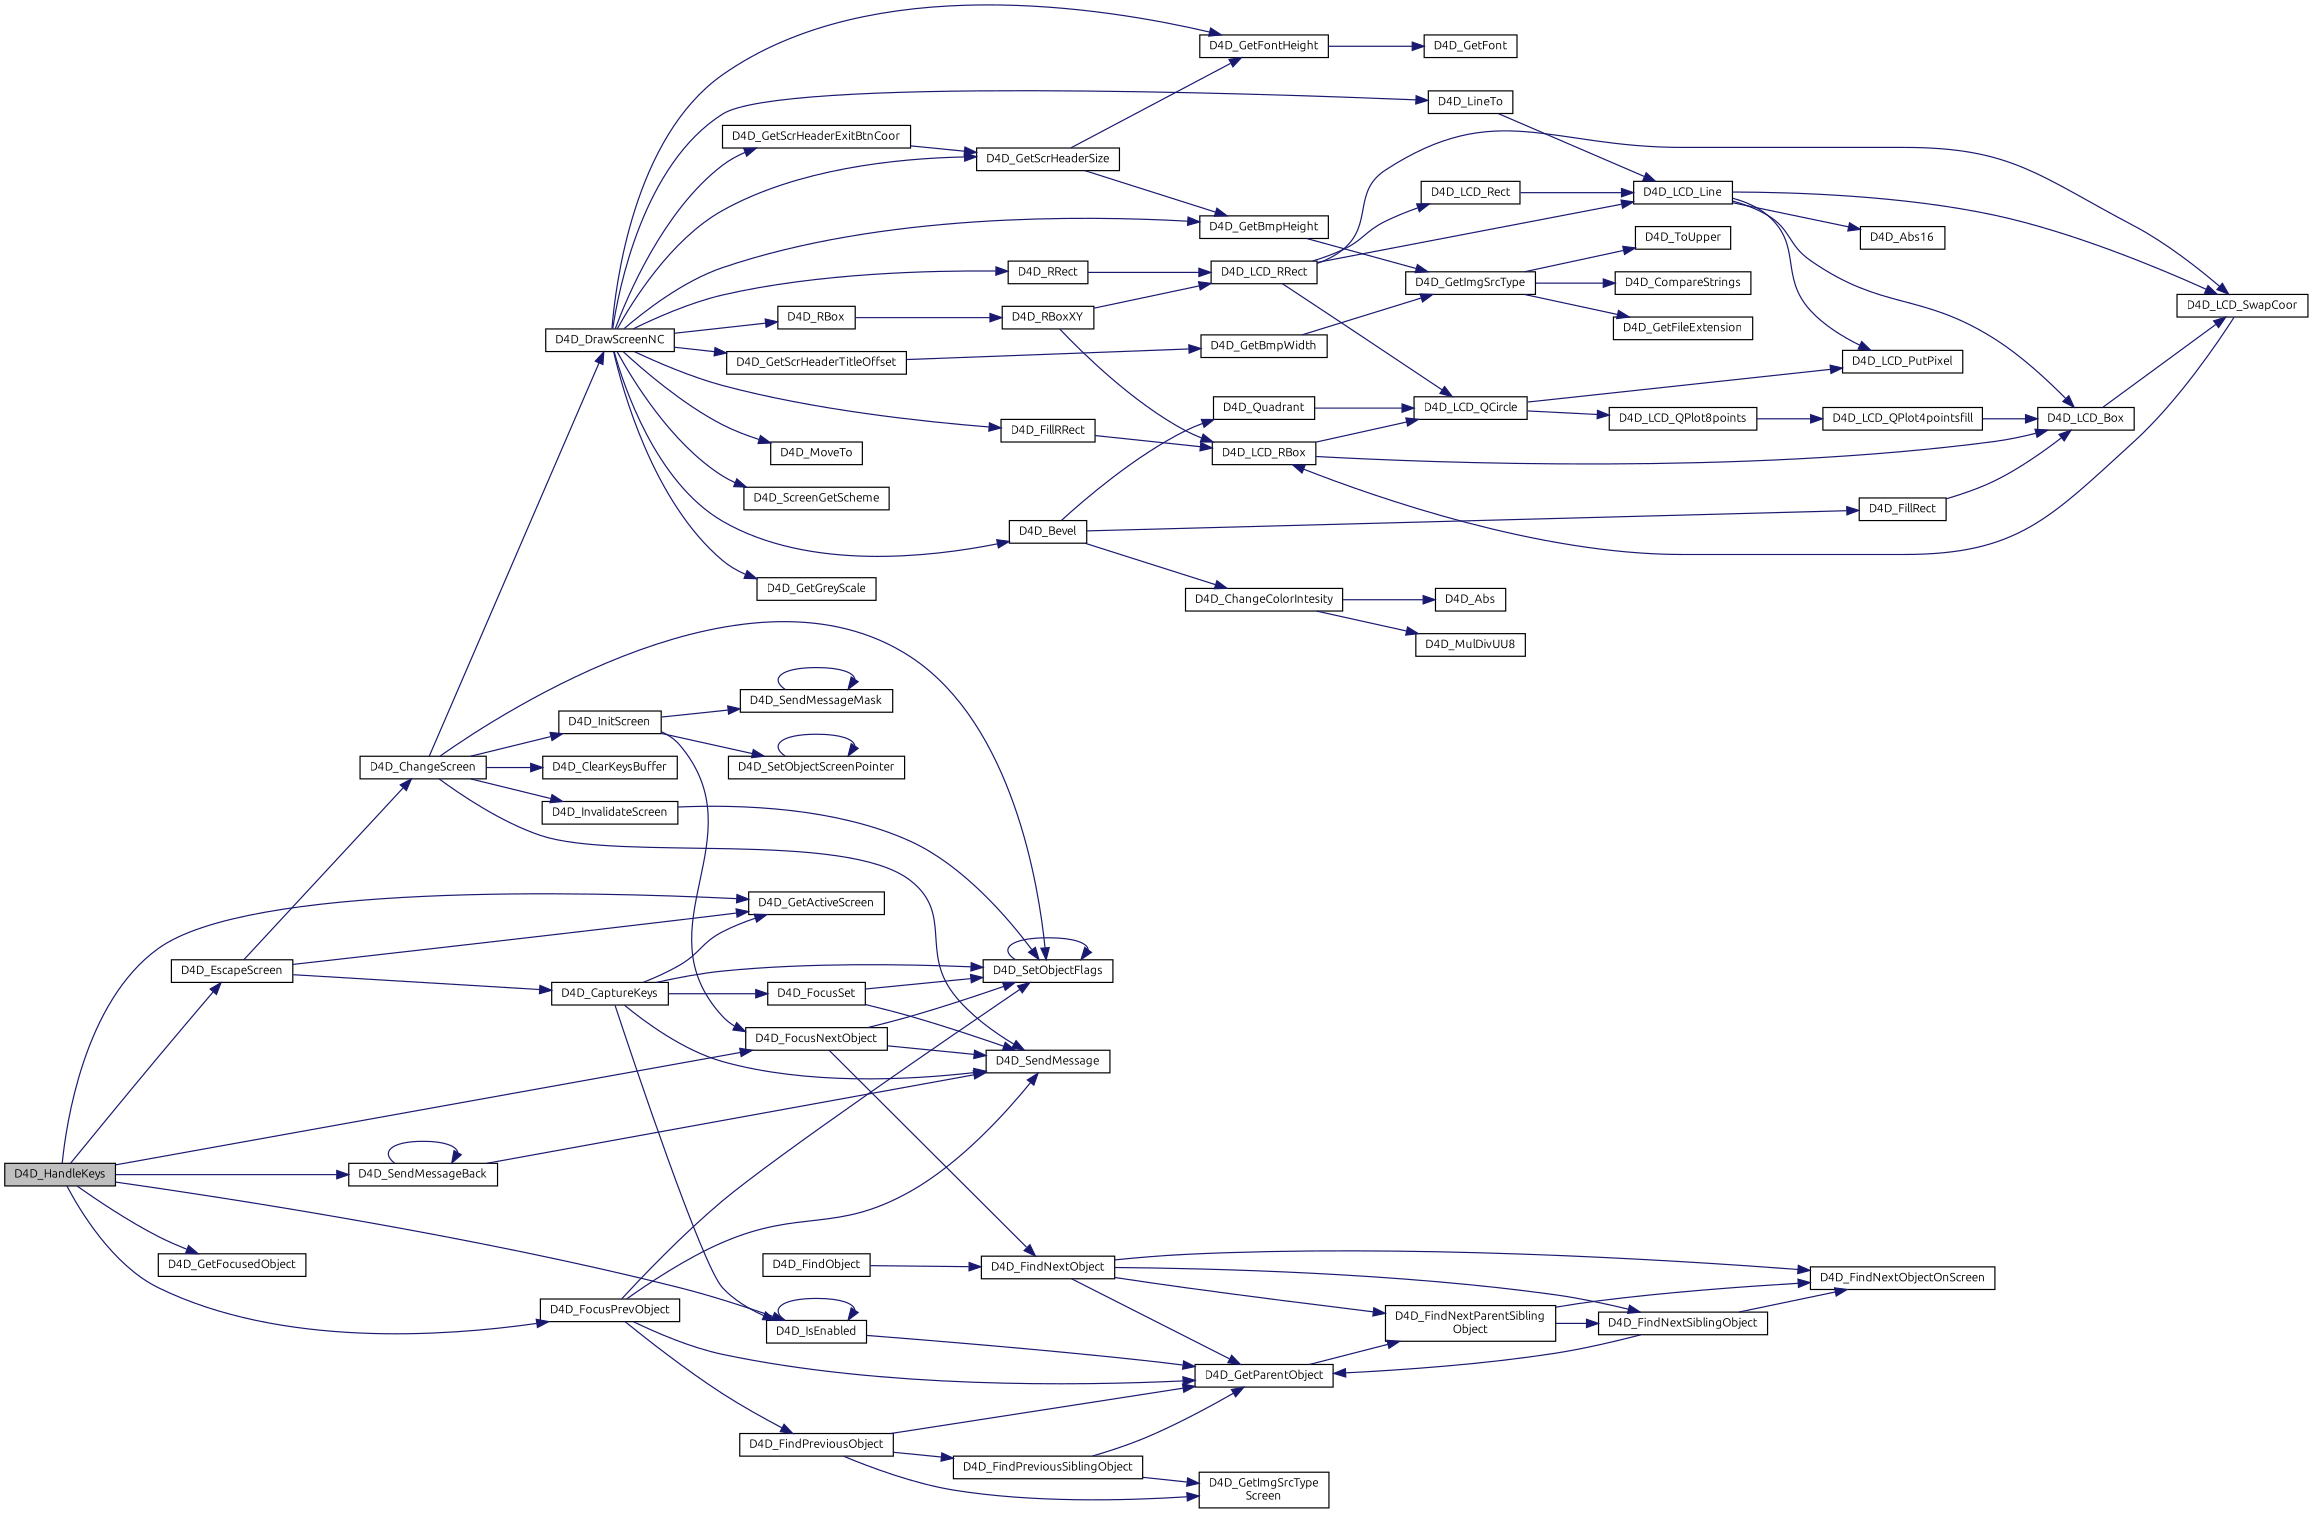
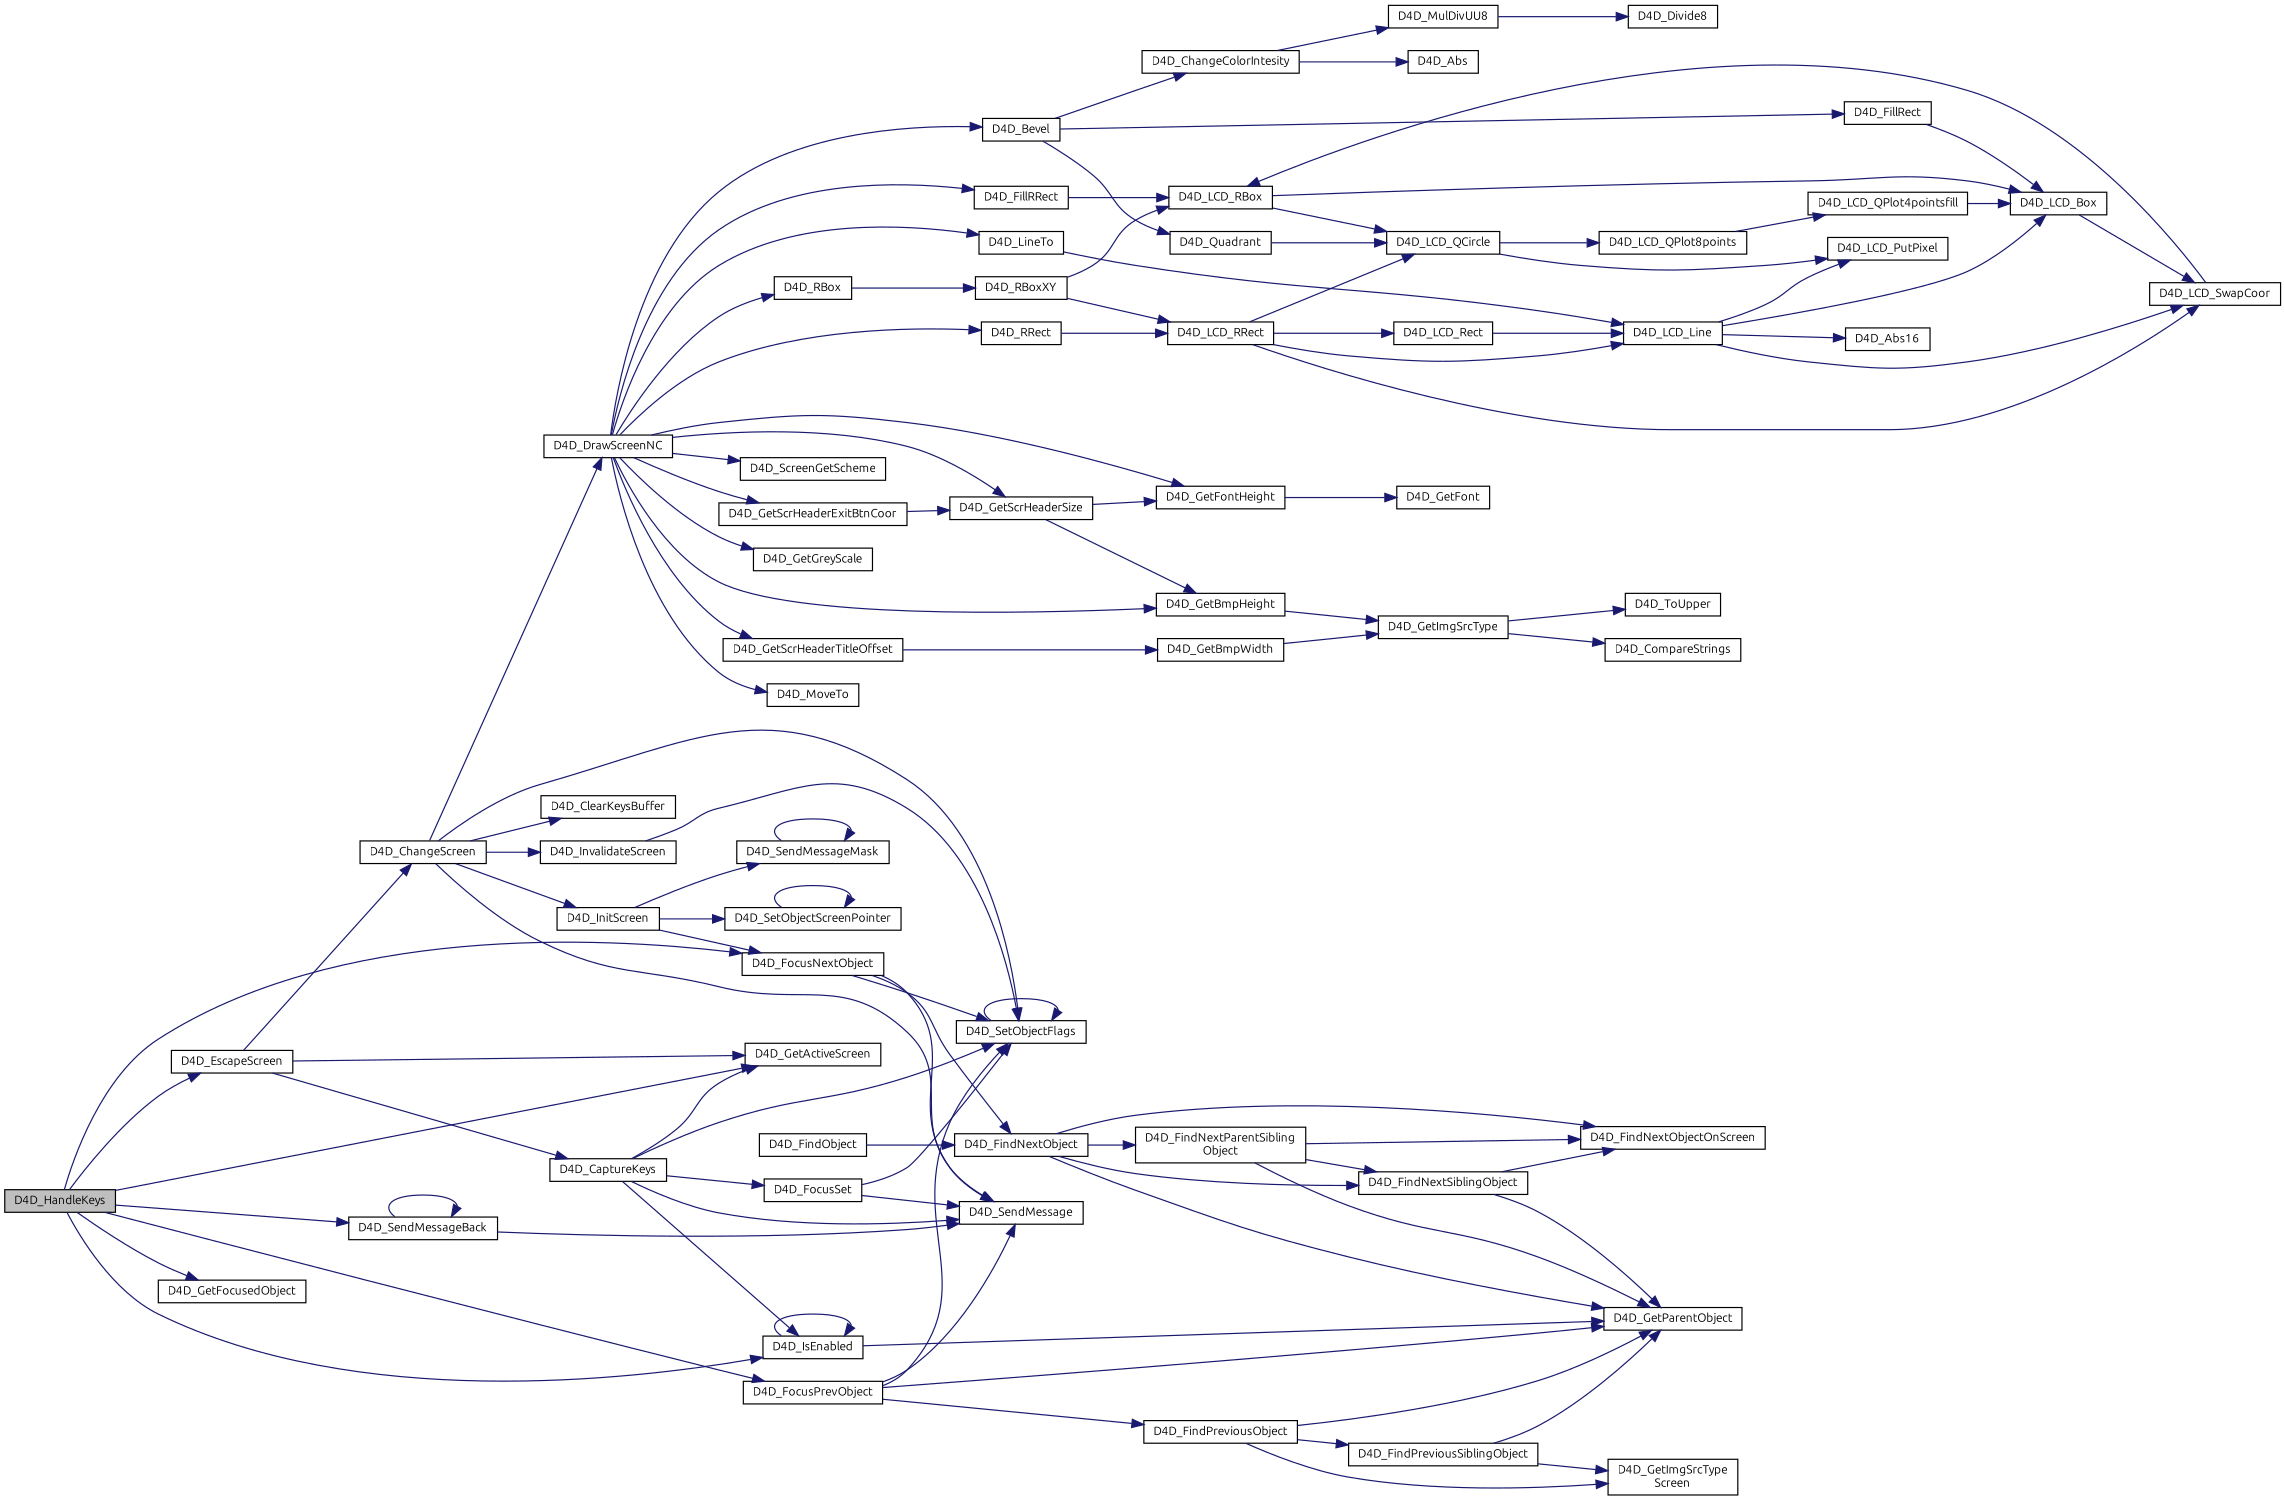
none -> (1673, 17)
(1683, 328) -> none
(1349, 1354) -> (1447, 1232)
